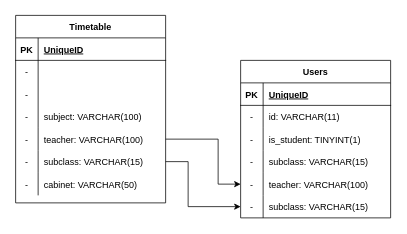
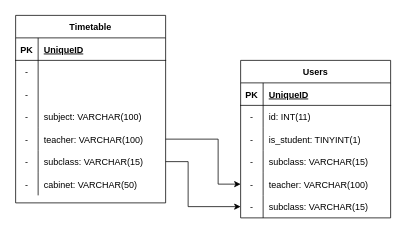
(303, 117) -> (293, 117)
